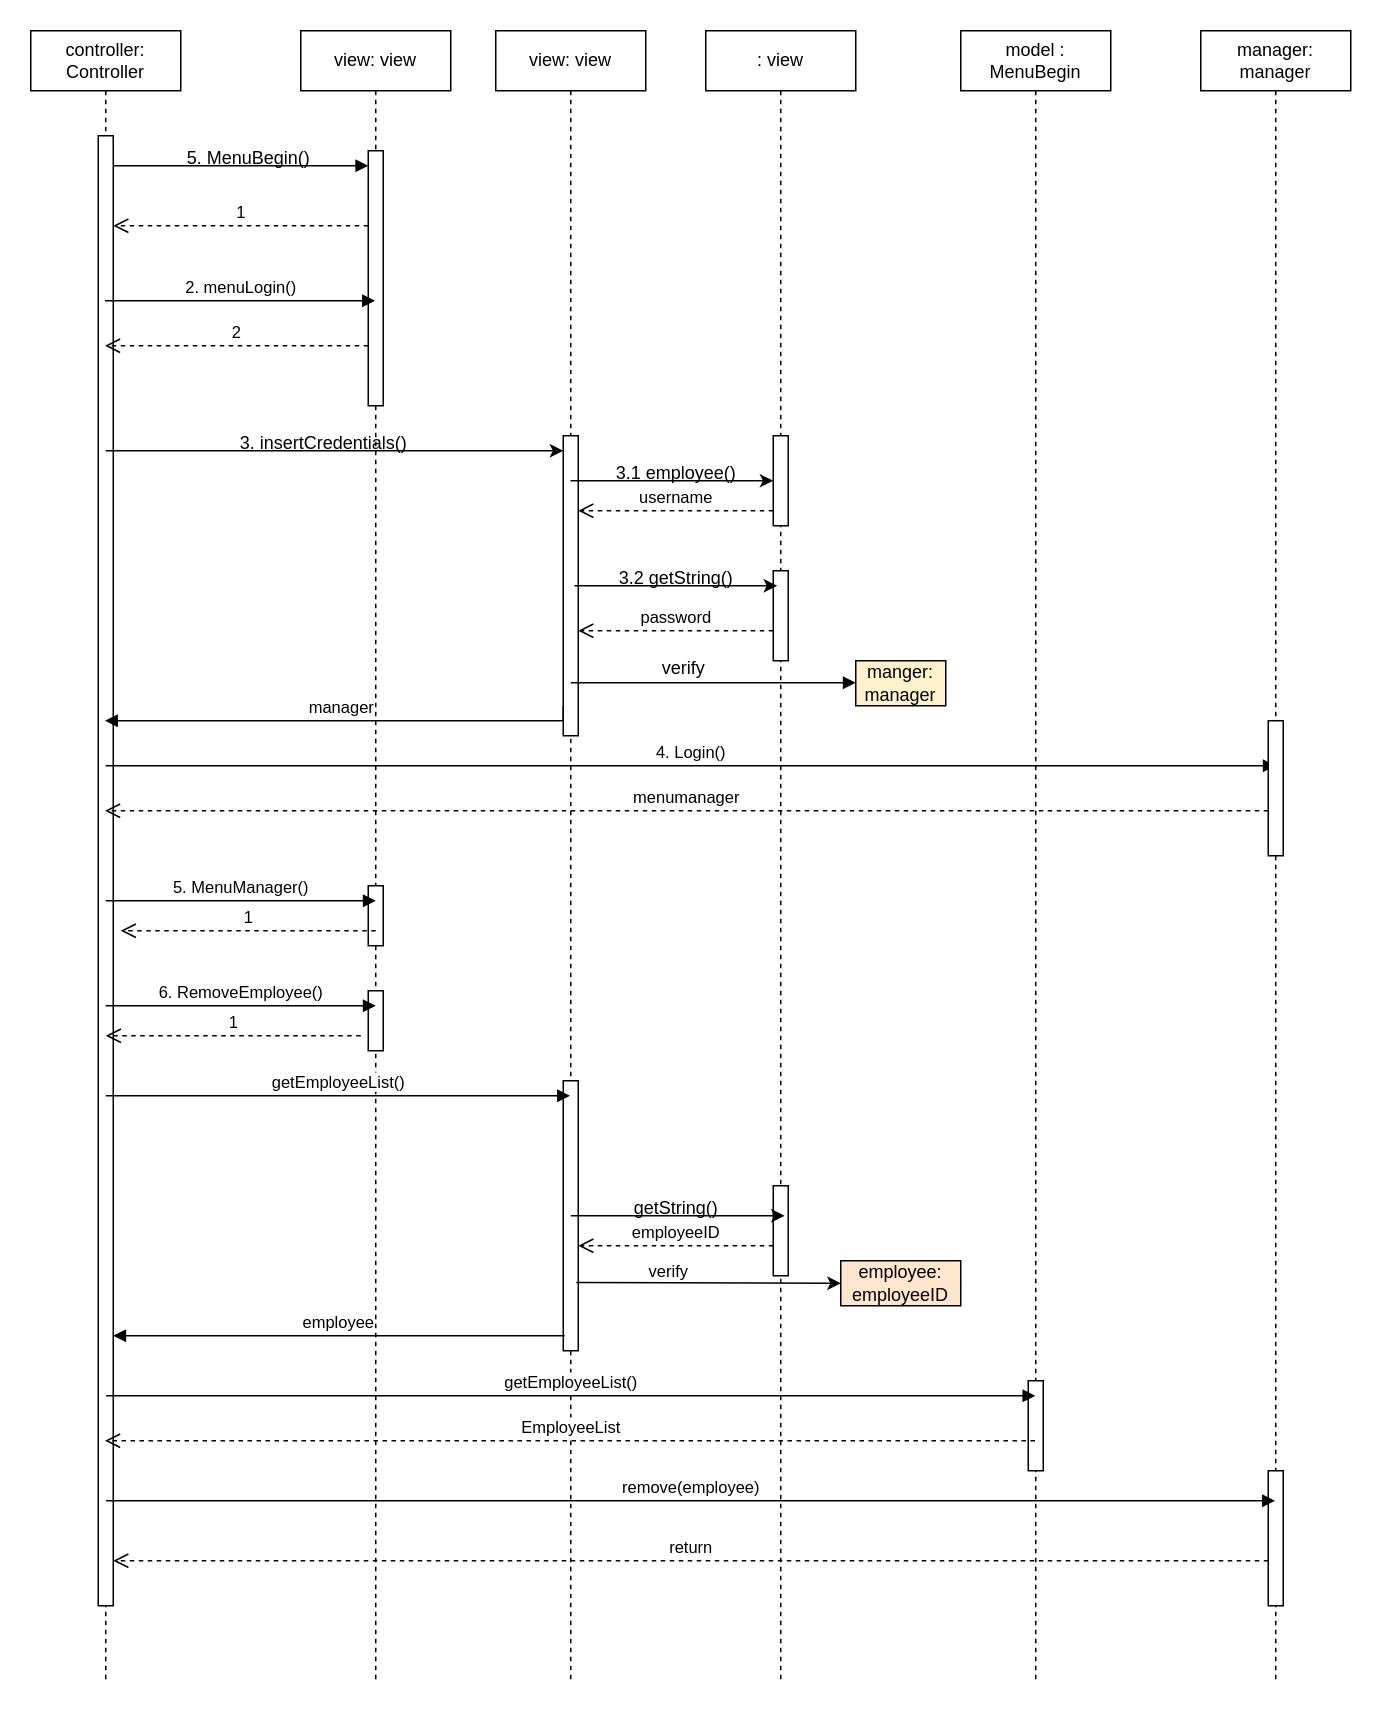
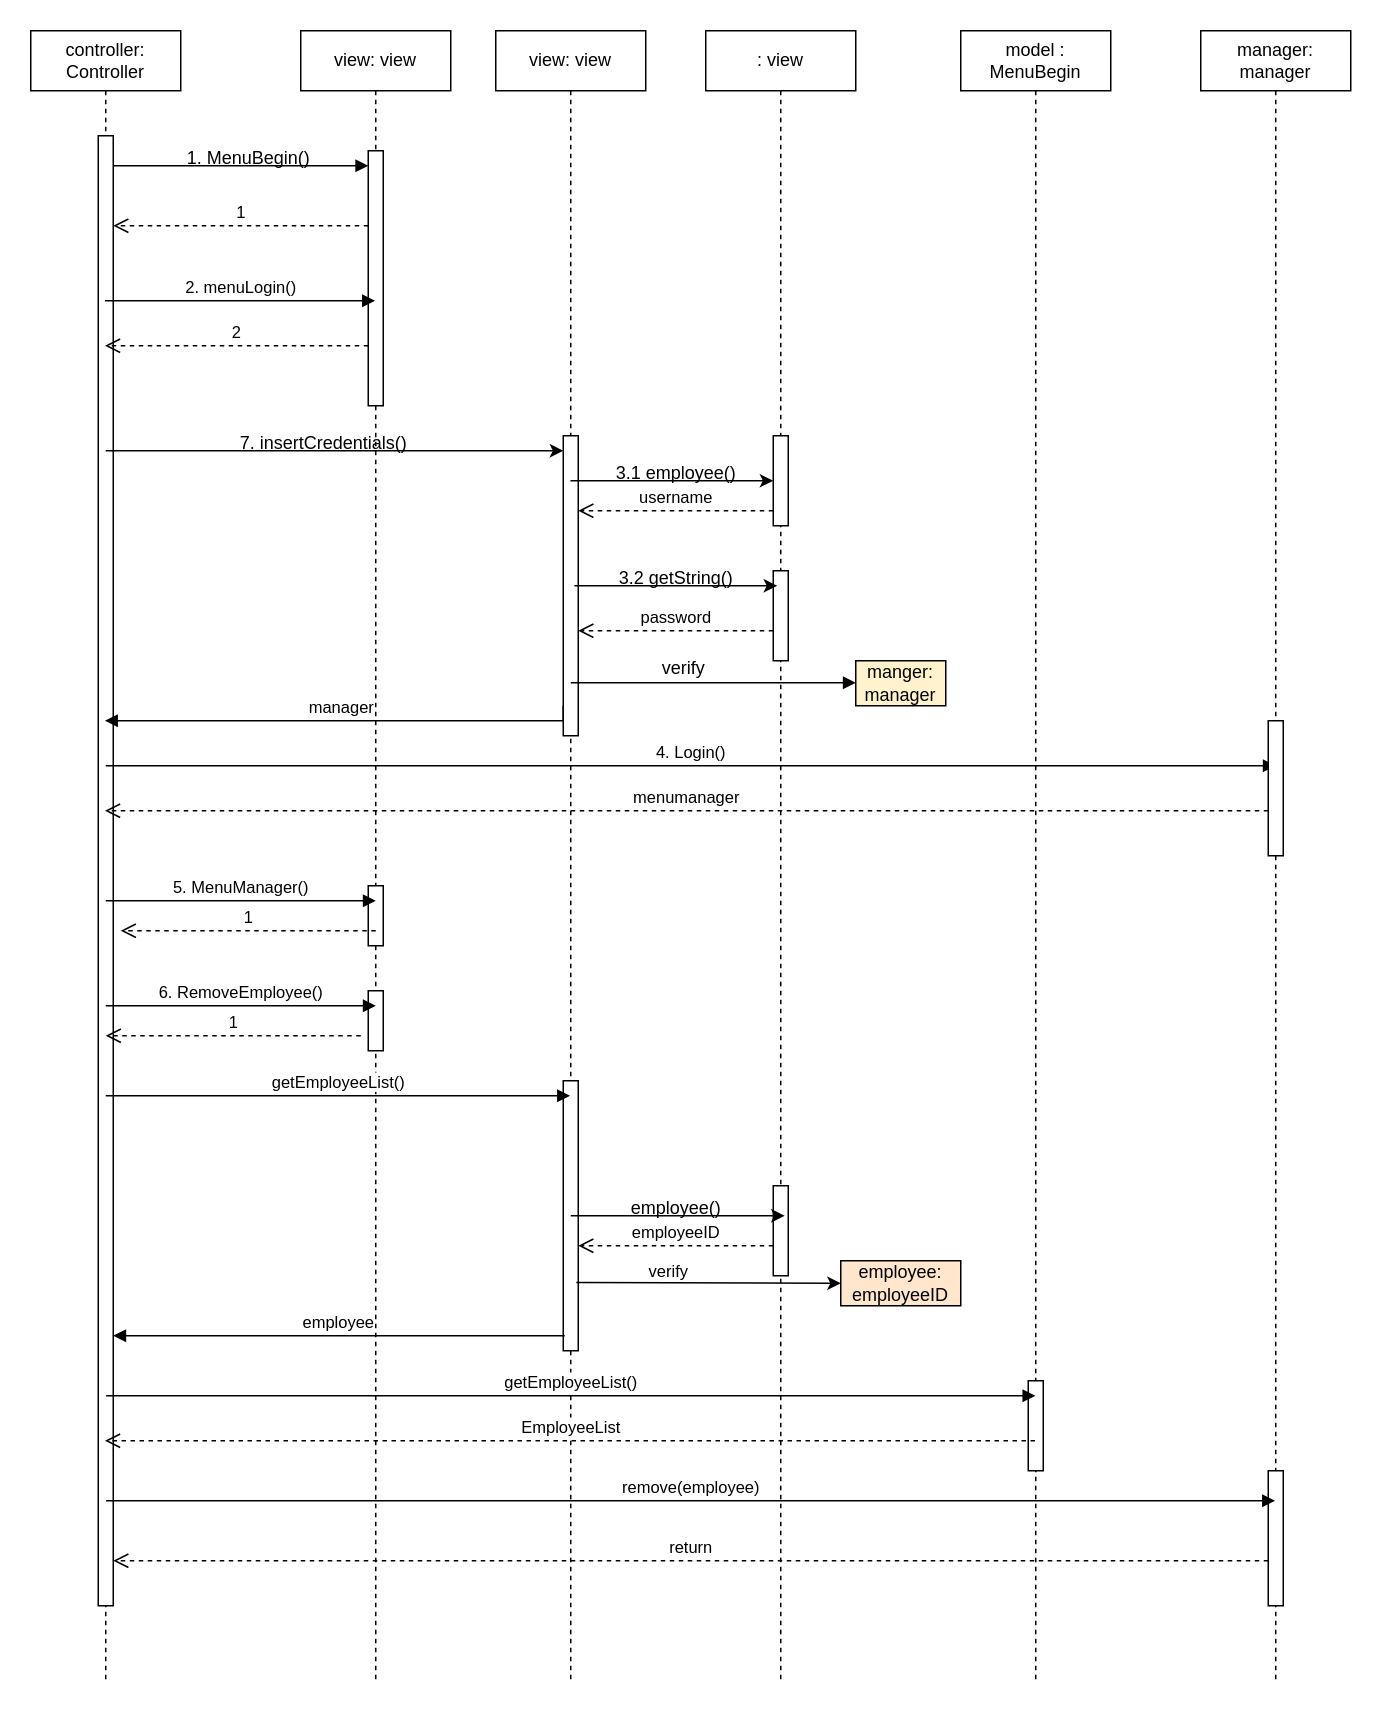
(249, 158) -> (249, 158)
(324, 443) -> (324, 443)
(677, 1208) -> (677, 1208)
